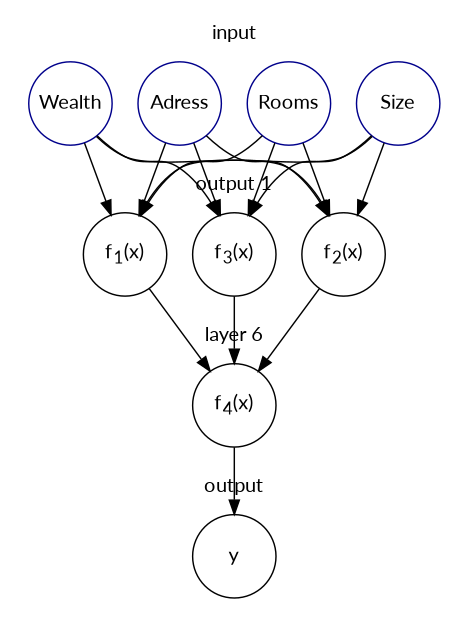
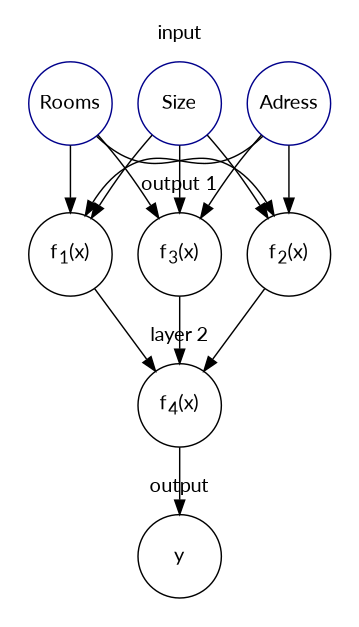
(70, 104) -> none
(234, 336) -> (180, 336)
